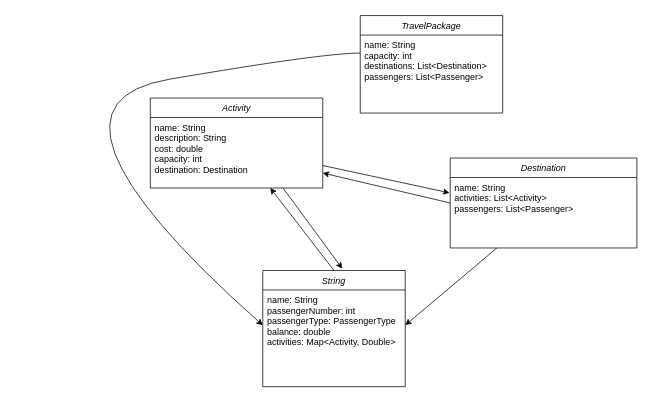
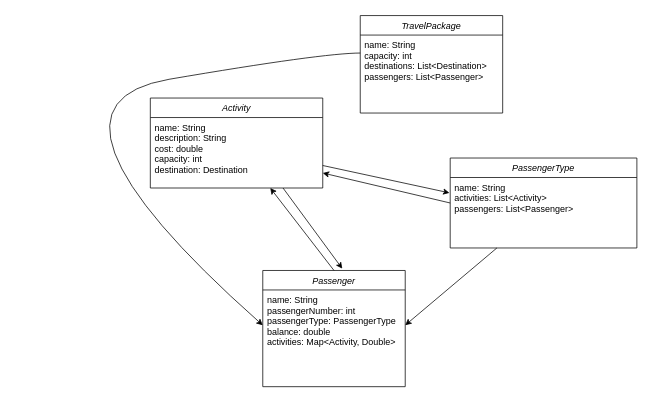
(543, 168) -> (543, 168)
(334, 281) -> (334, 281)
